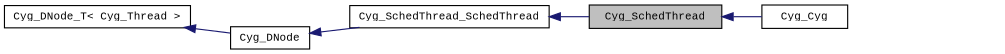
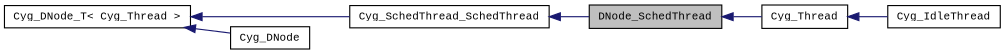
(656, 17) -> (656, 17)
(805, 17) -> (805, 17)
none -> (944, 17)
(340, 30) -> (276, 17)
